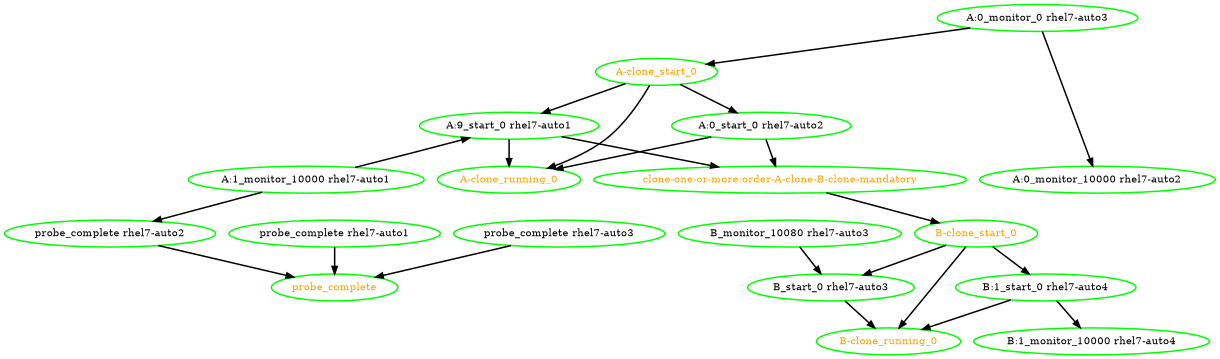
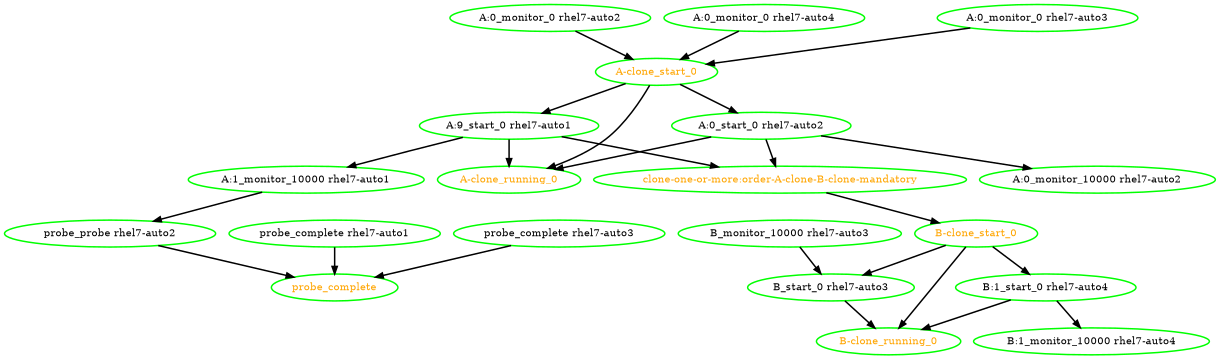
none -> (550, 18)
none -> (764, 18)
(1066, 95) -> (922, 152)
(409, 154) -> (409, 151)
(110, 234) -> (110, 234)
(790, 234) -> (790, 234)
